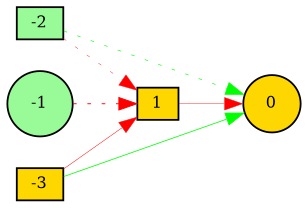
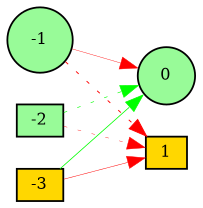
(201, 104) -> (96, 56)
(272, 104) -> (166, 76)
